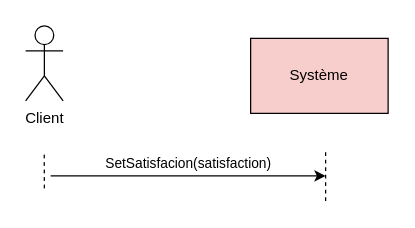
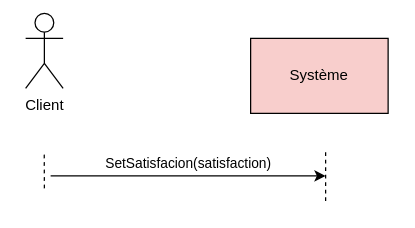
(44, 63) -> (44, 51)
